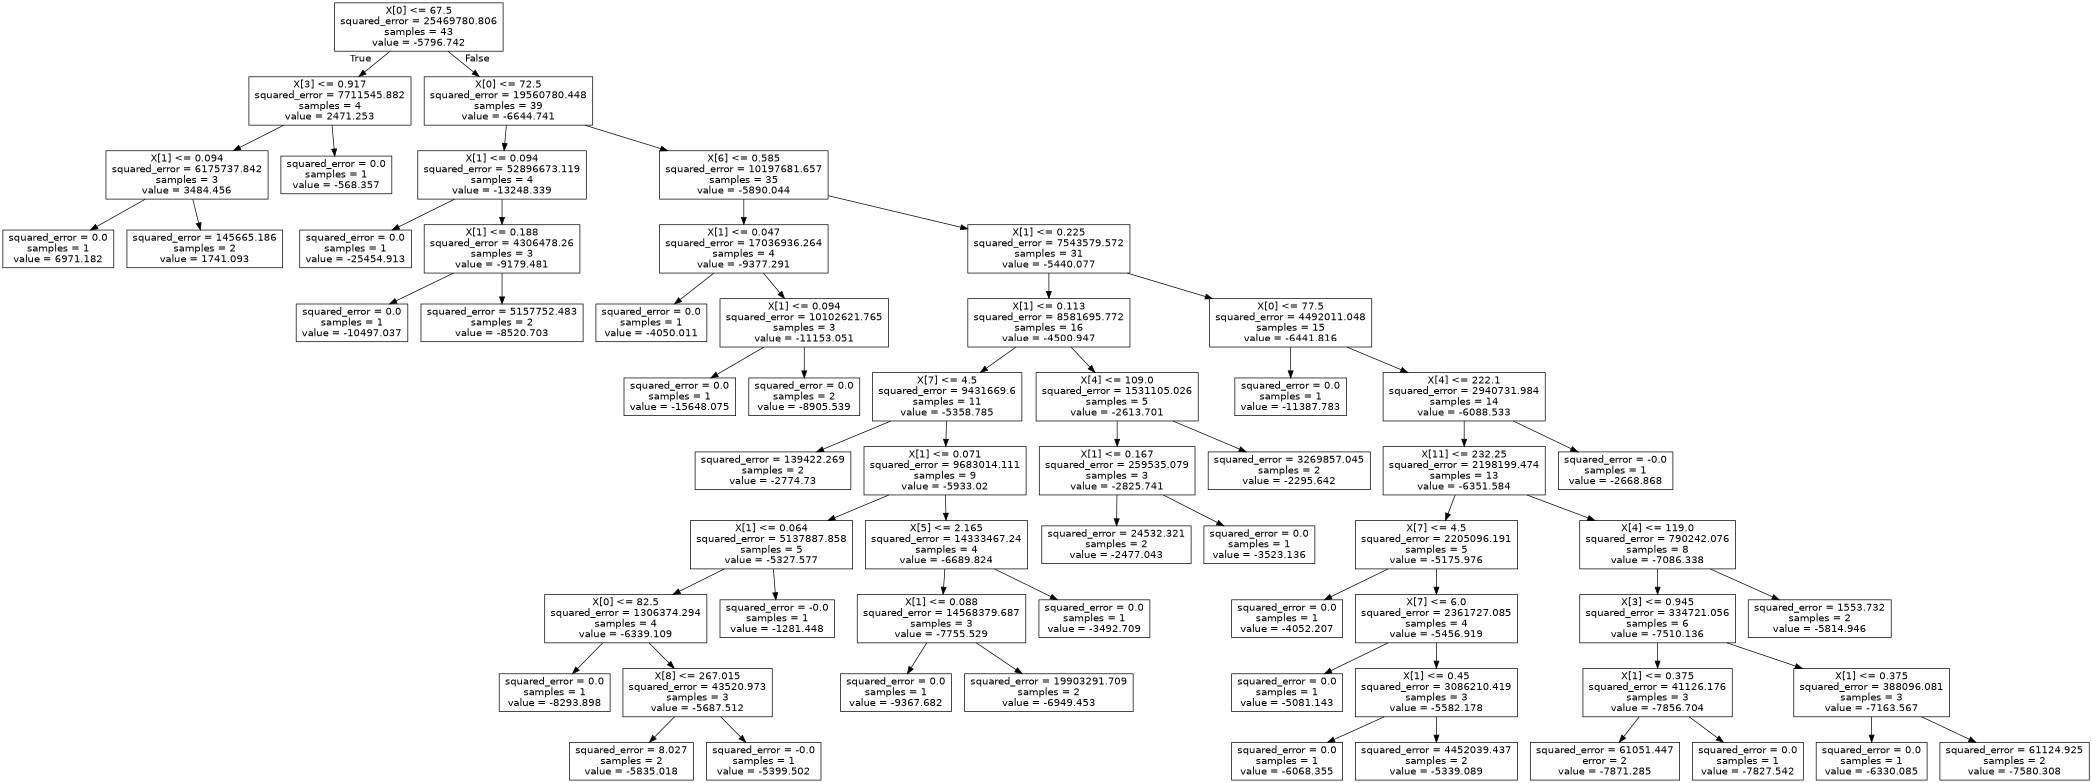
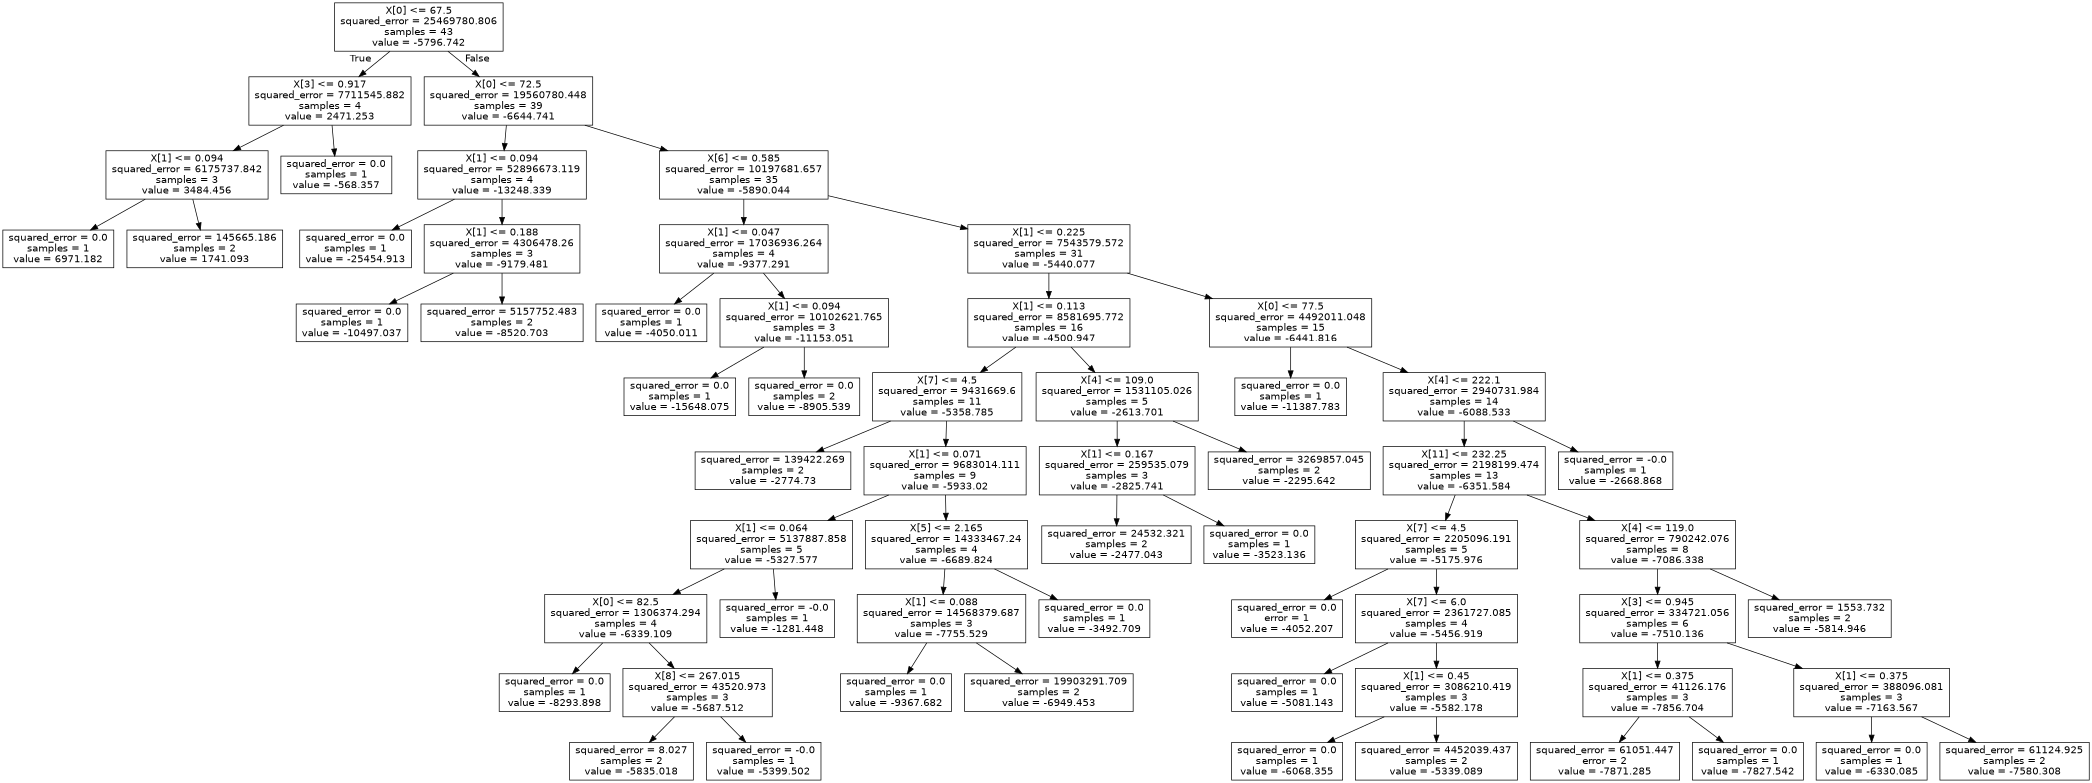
(1287, 619) -> (1287, 619)
